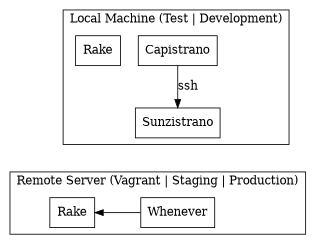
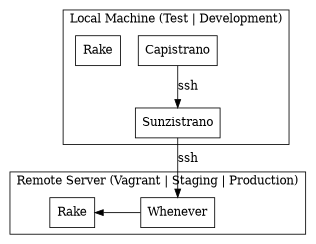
none -> (178, 163)
